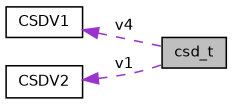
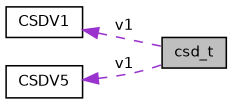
(122, 26) -> (122, 26)
(44, 82) -> (44, 82)
